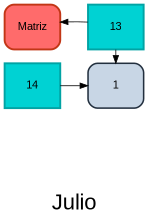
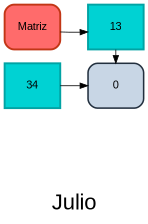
(78, 22) -> (70, 32)
(32, 86) -> (32, 86)
(116, 86) -> (116, 86)
